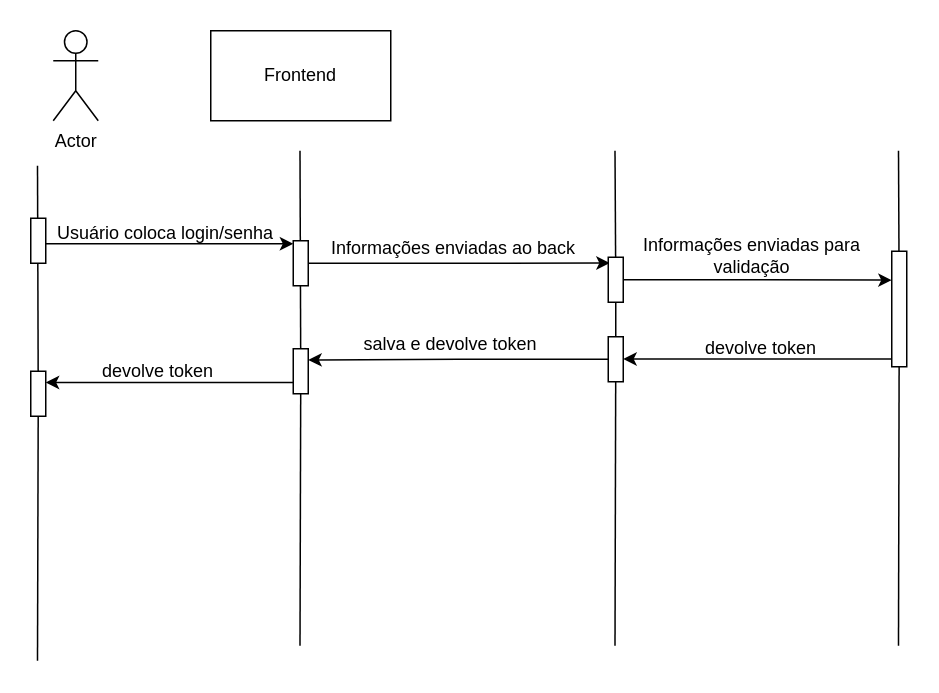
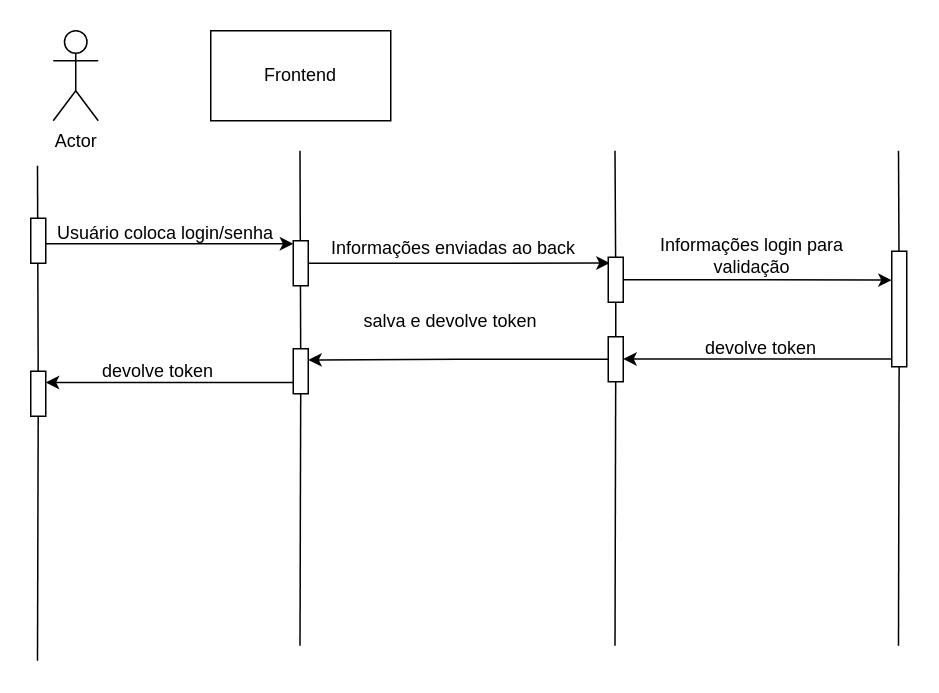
(752, 256) -> (752, 256)
(451, 344) -> (451, 322)
